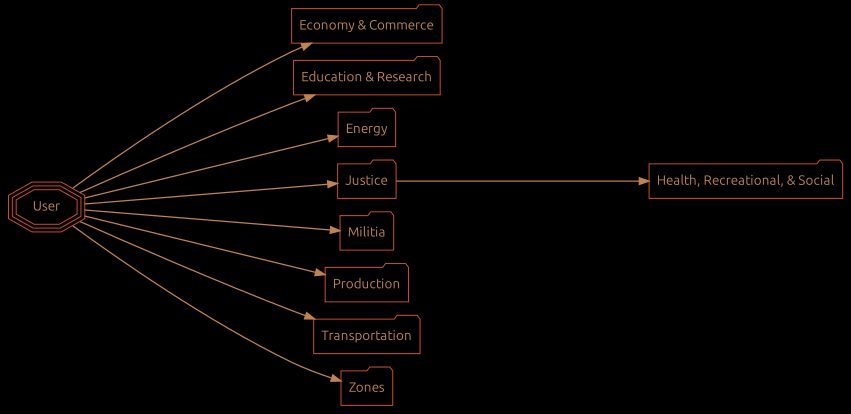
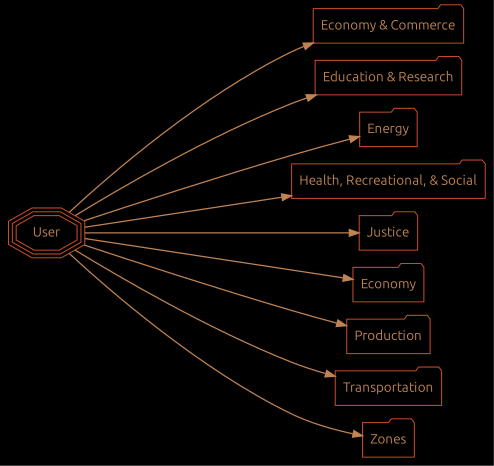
(518, 181) -> (183, 212)
(367, 233) -> (388, 285)
